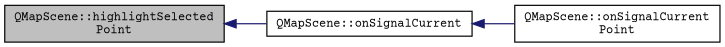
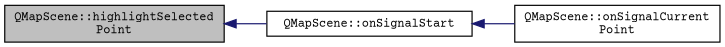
(369, 24) -> (369, 24)
